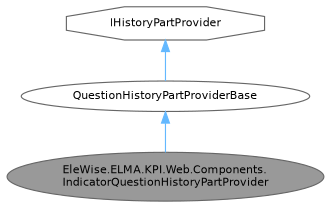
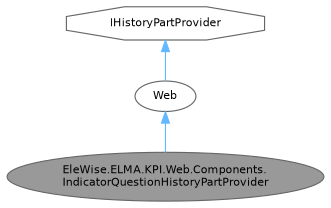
(165, 96) -> (165, 96)
